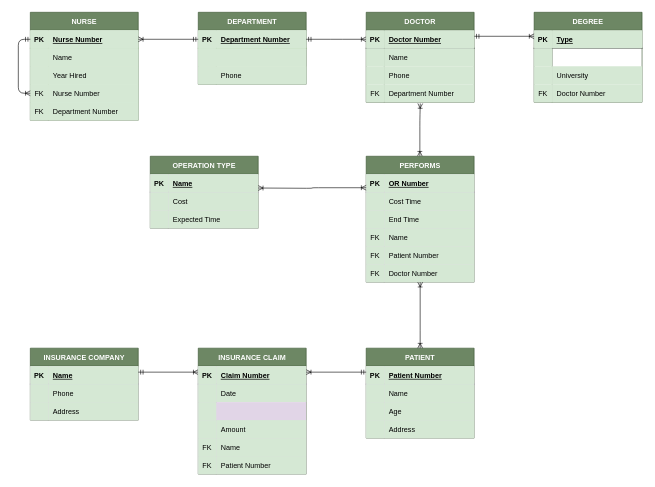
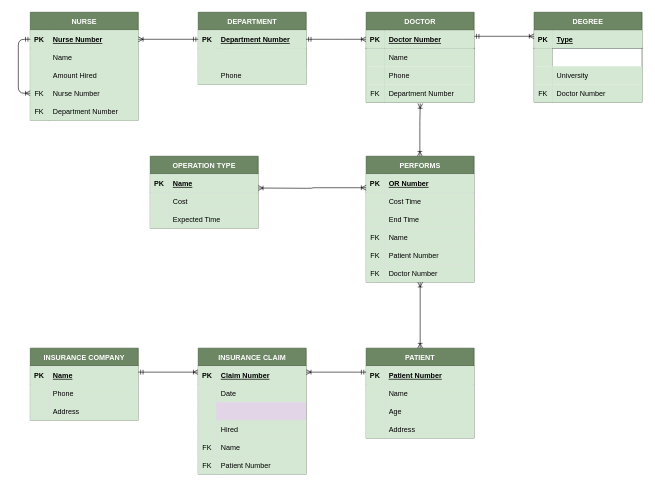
(71, 76) -> (75, 76)
(233, 430) -> (230, 430)
